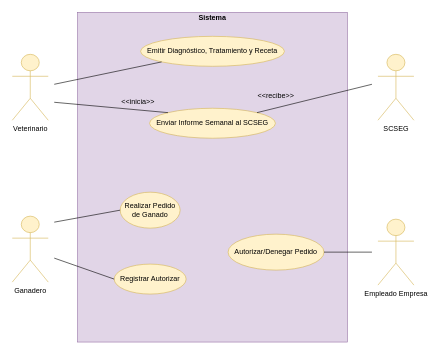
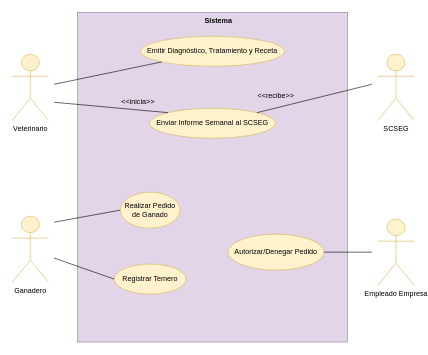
(213, 18) -> (219, 21)
(150, 279) -> (150, 279)
